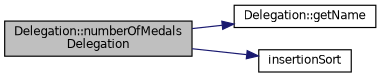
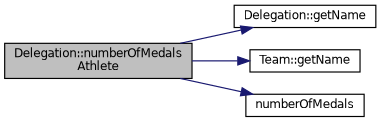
(98, 39) -> (98, 61)
none -> (305, 61)
(305, 61) -> (305, 105)
